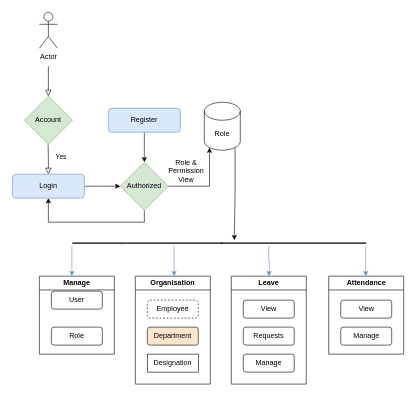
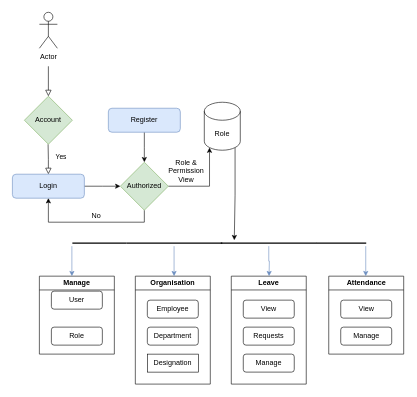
none -> (96, 216)
(173, 309) -> (173, 309)
(173, 336) -> (173, 336)
